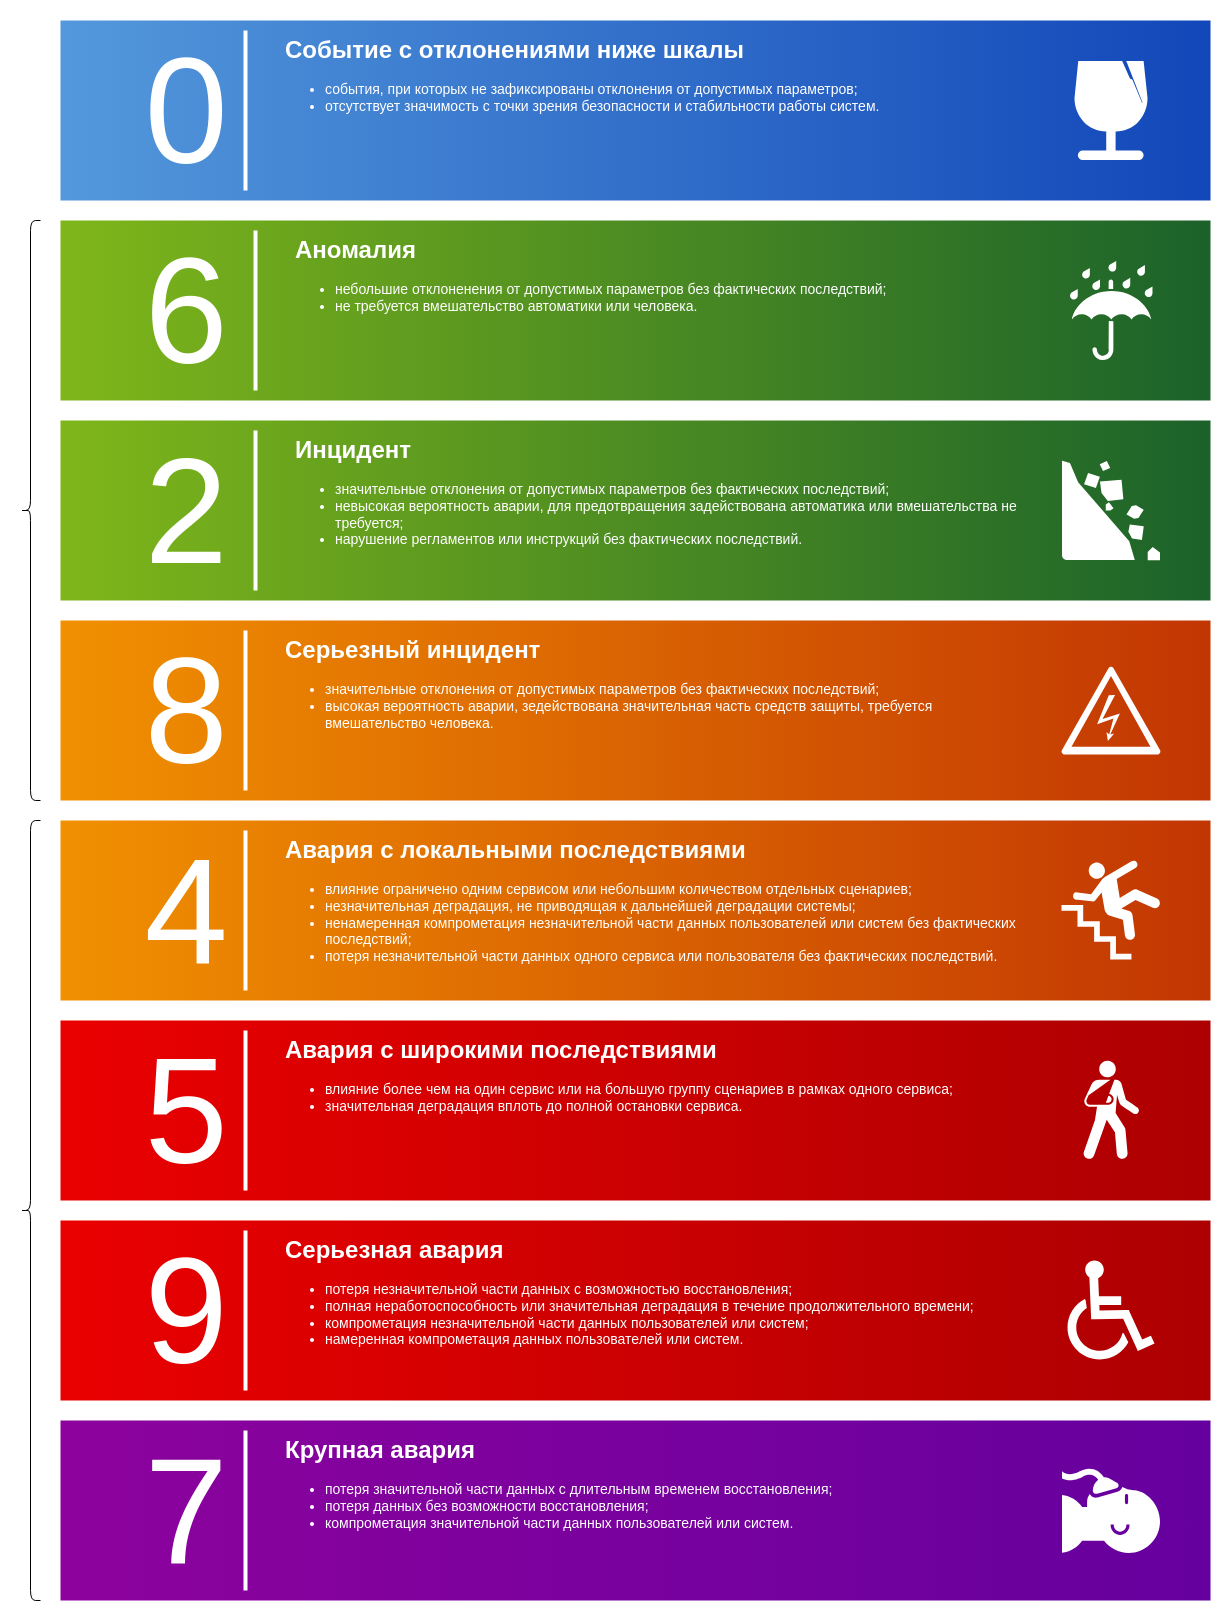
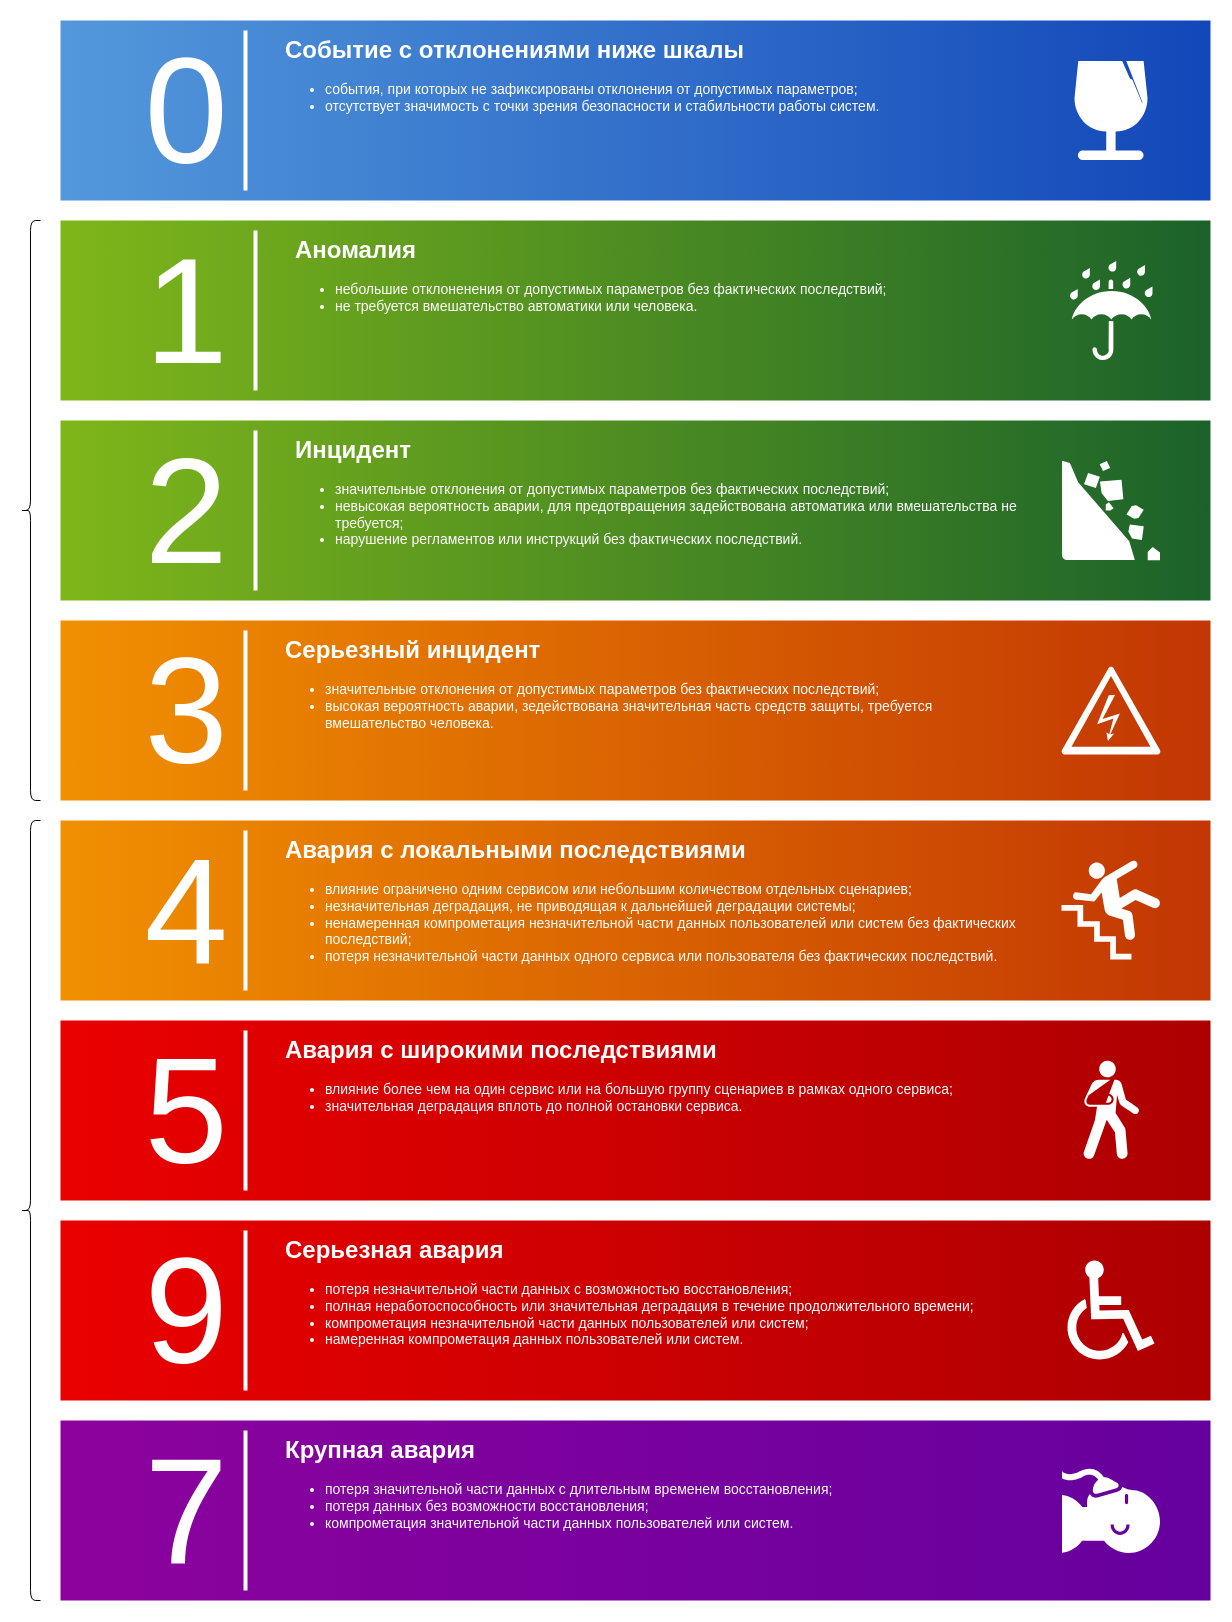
(187, 311) -> (187, 311)
(187, 711) -> (187, 711)
